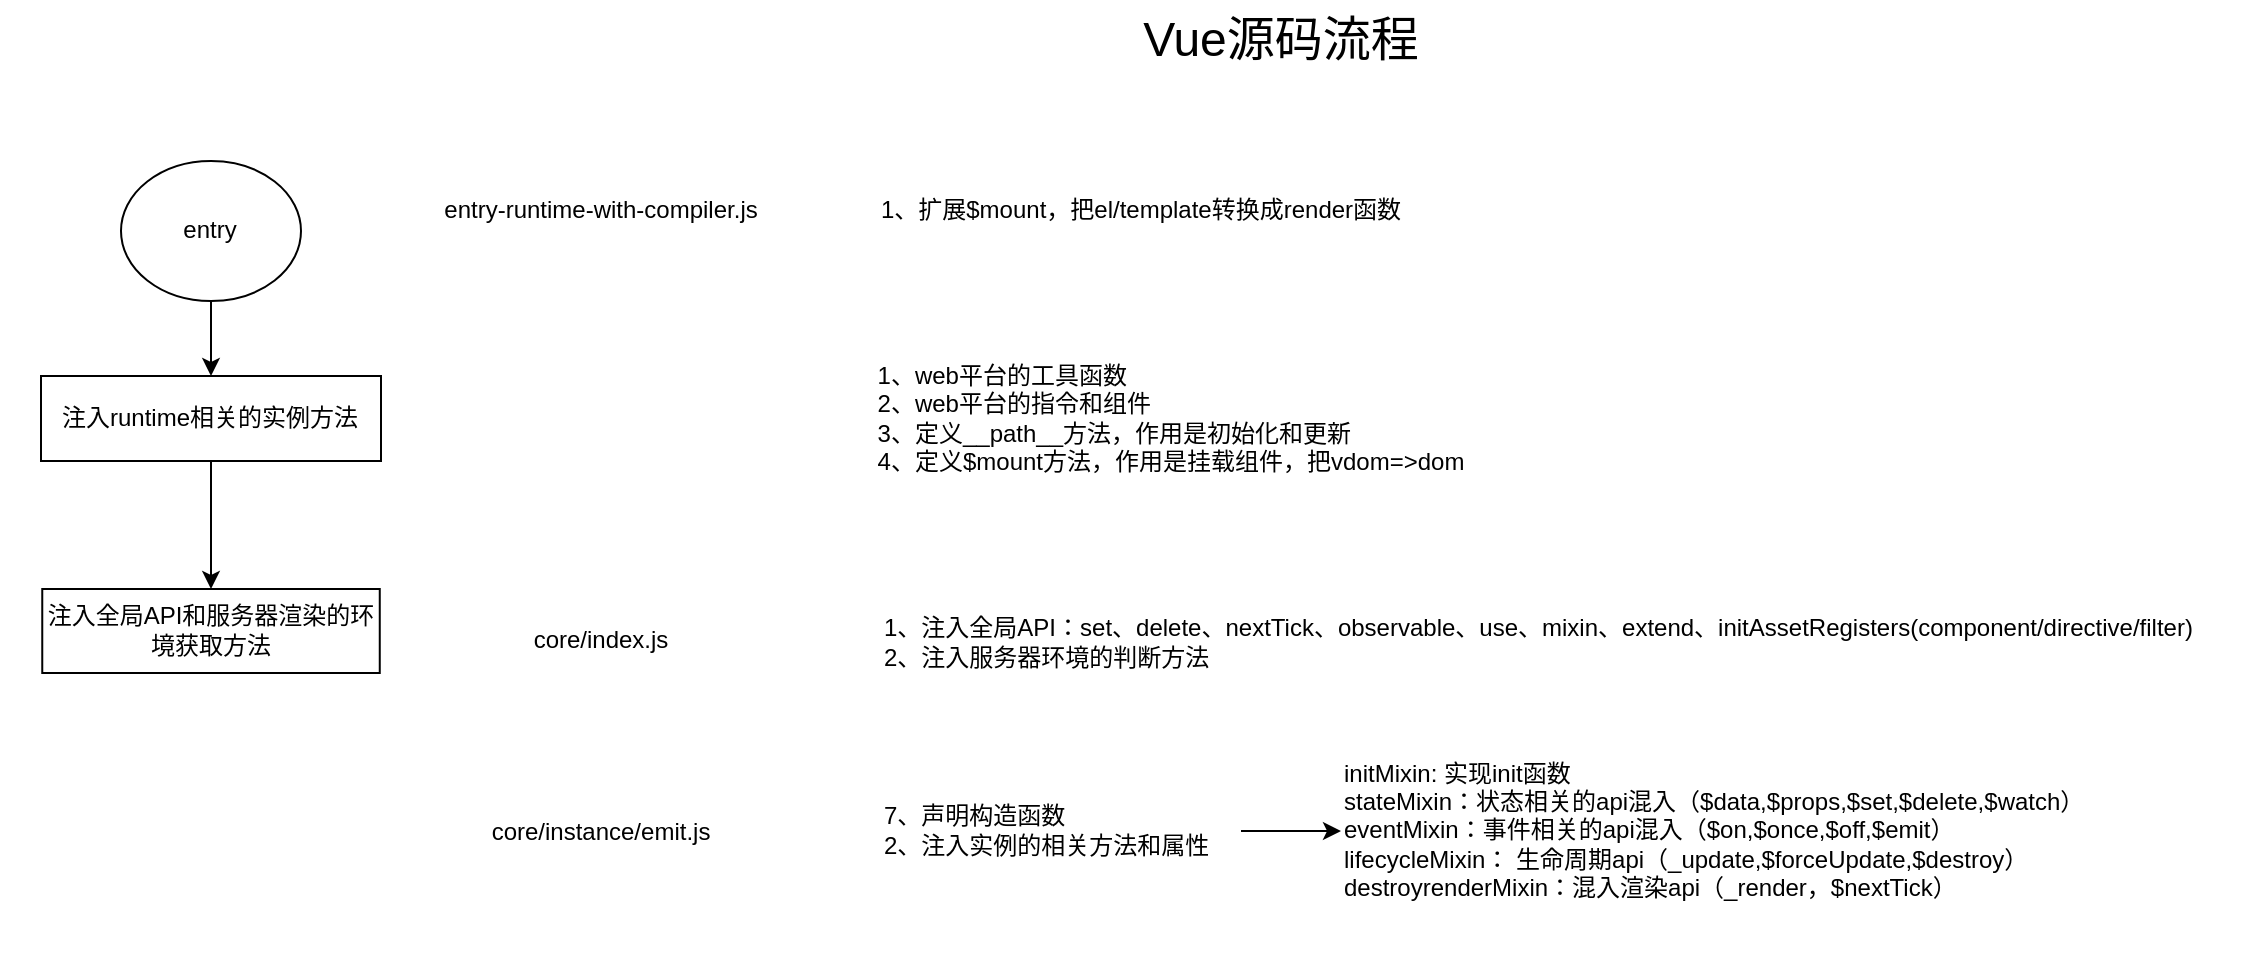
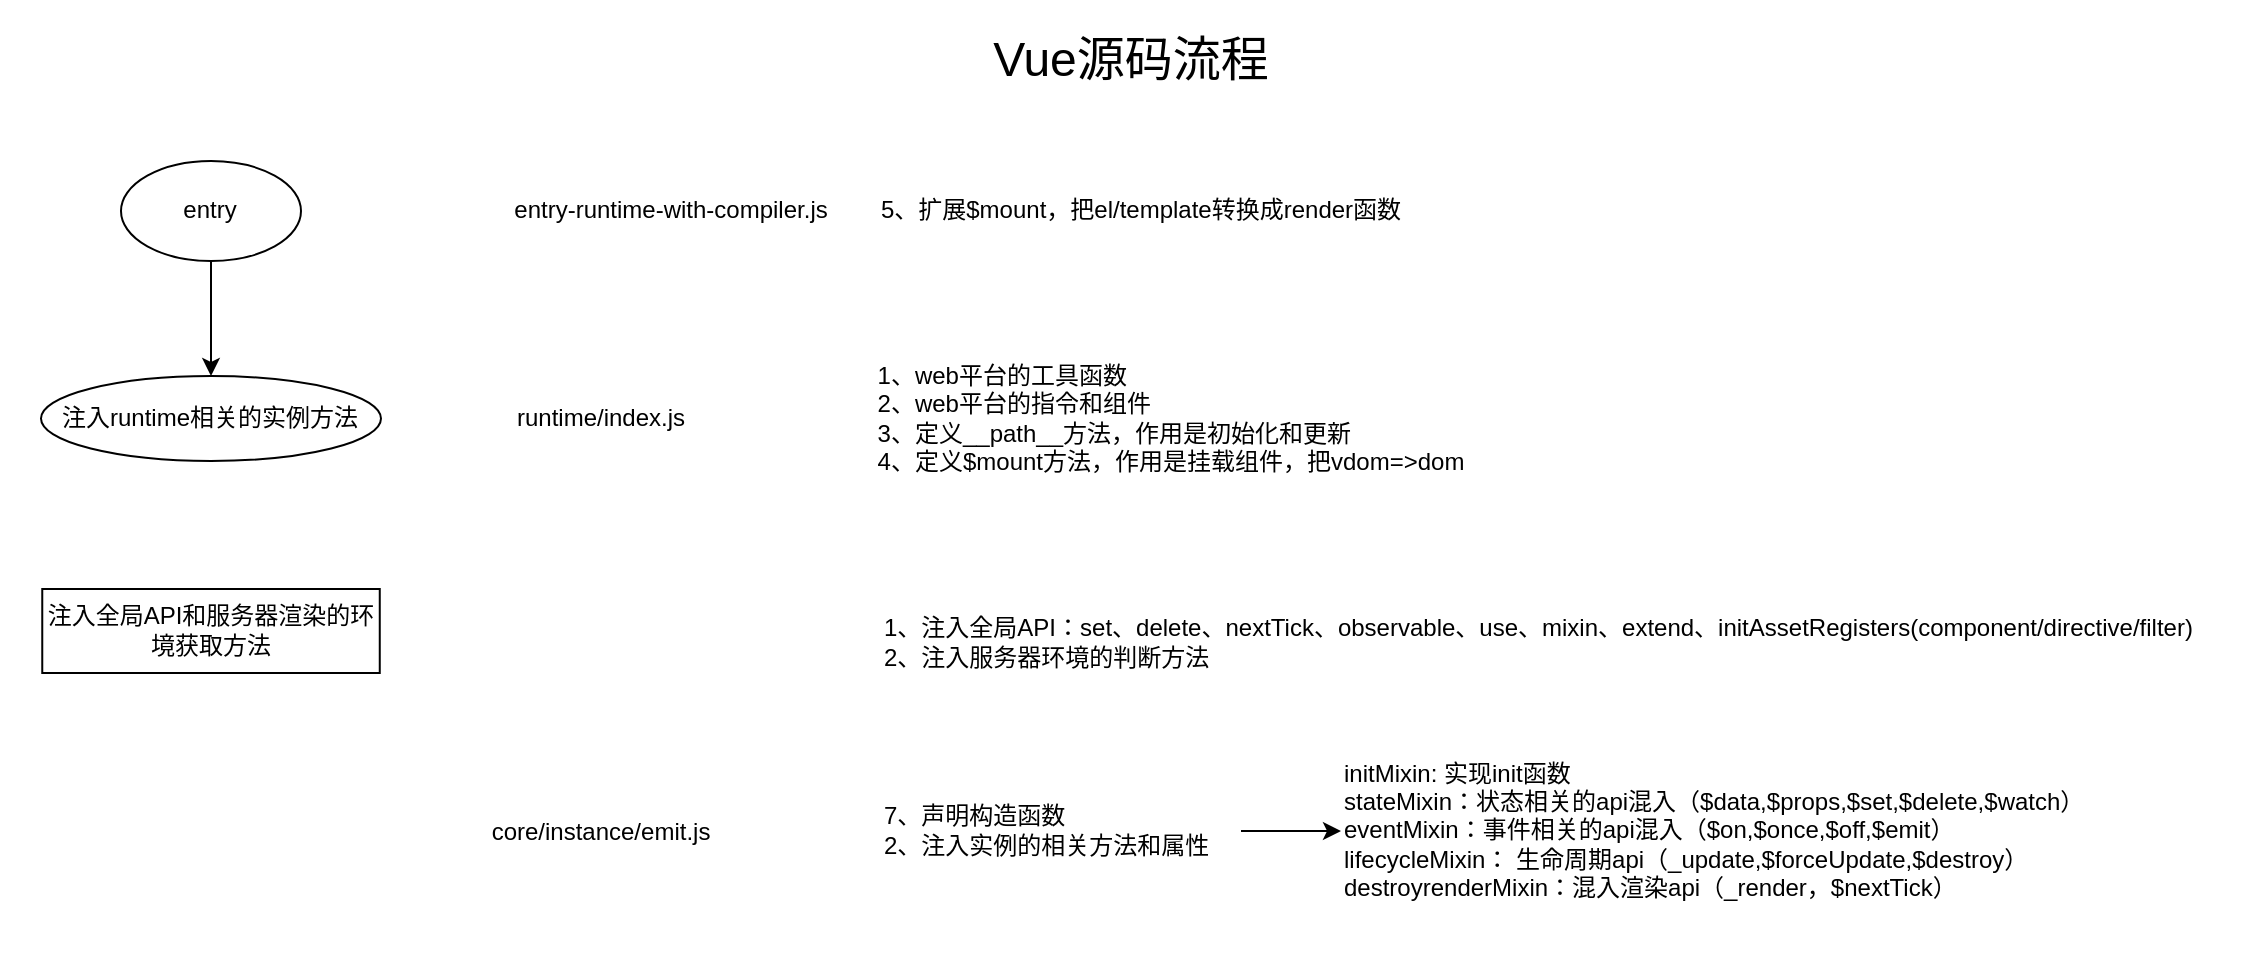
(1281, 41) -> (1131, 61)
(601, 211) -> (671, 211)
(1142, 211) -> (1142, 211)
(211, 231) -> (211, 211)
(211, 419) -> (211, 419)
none -> (601, 419)
(211, 518) -> none
(601, 641) -> none
